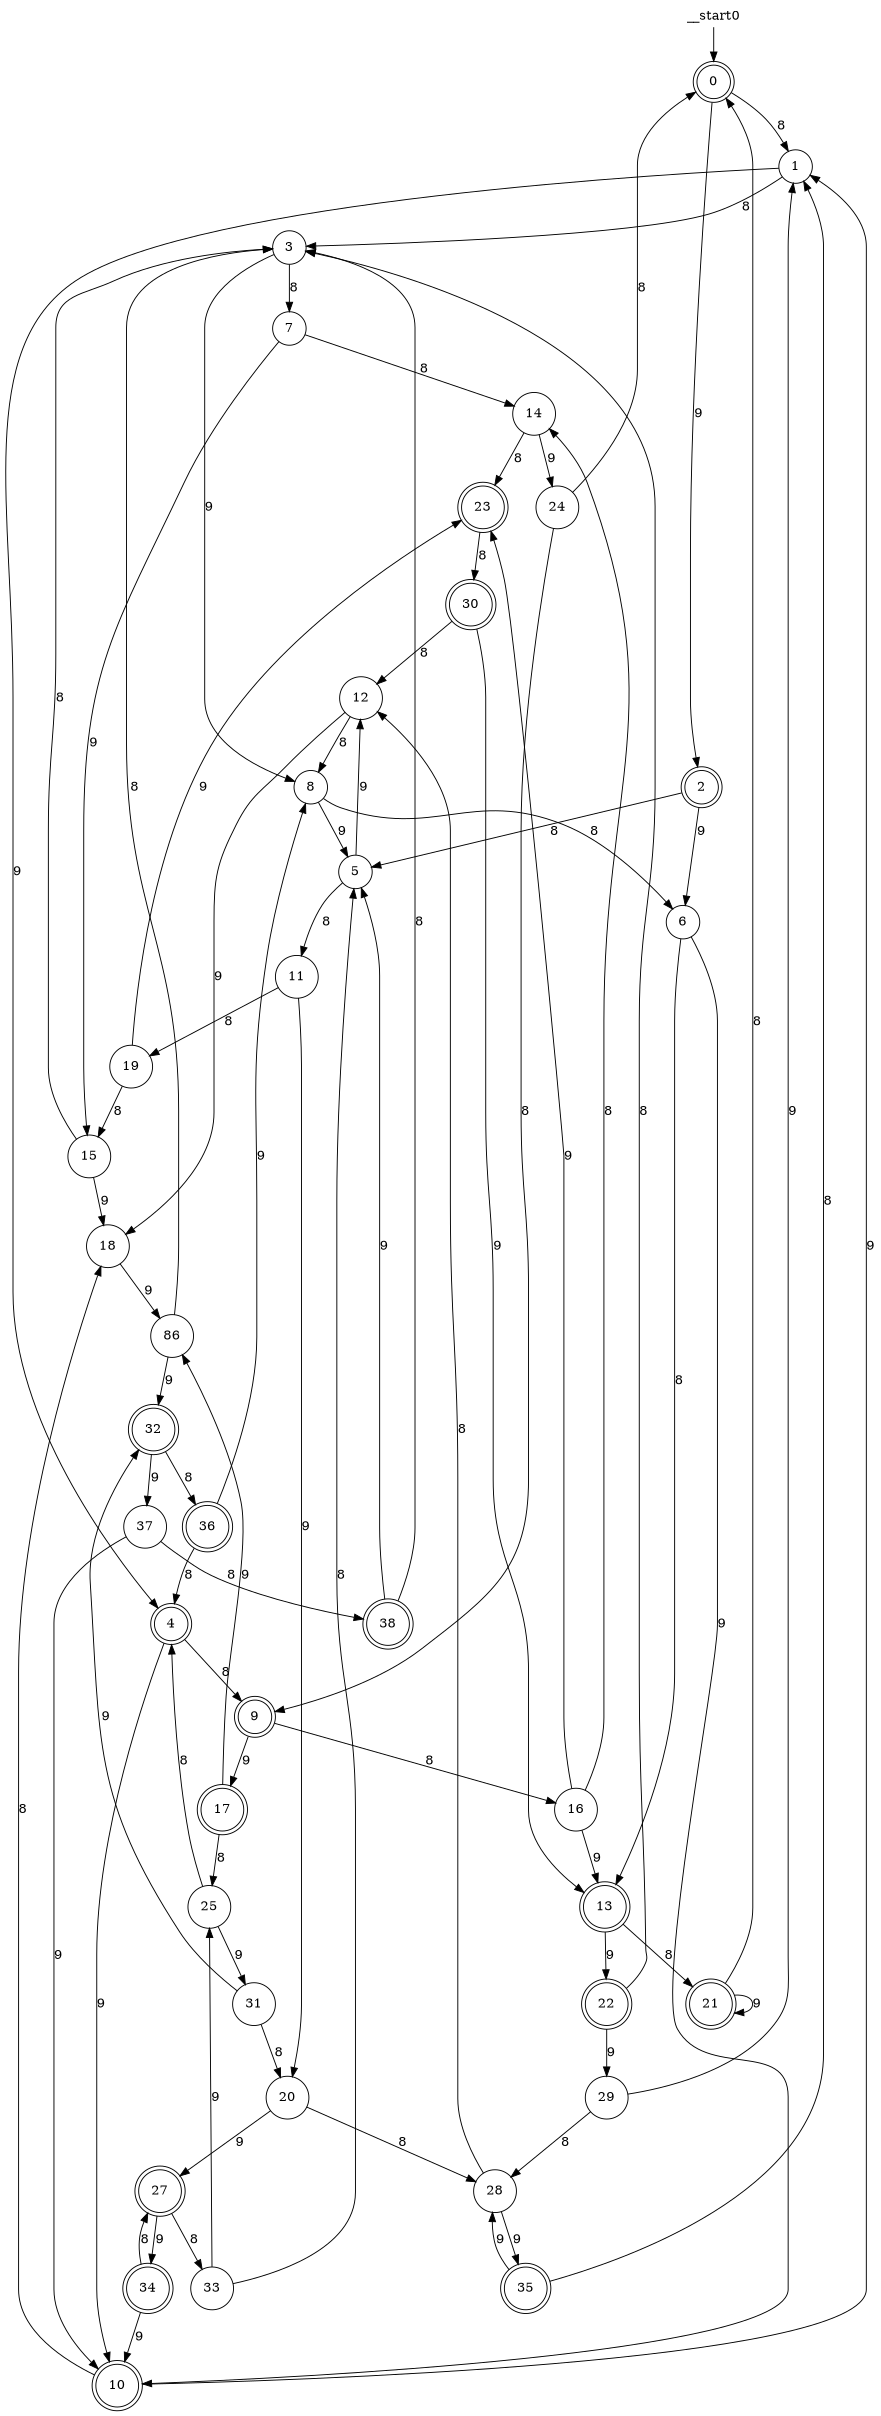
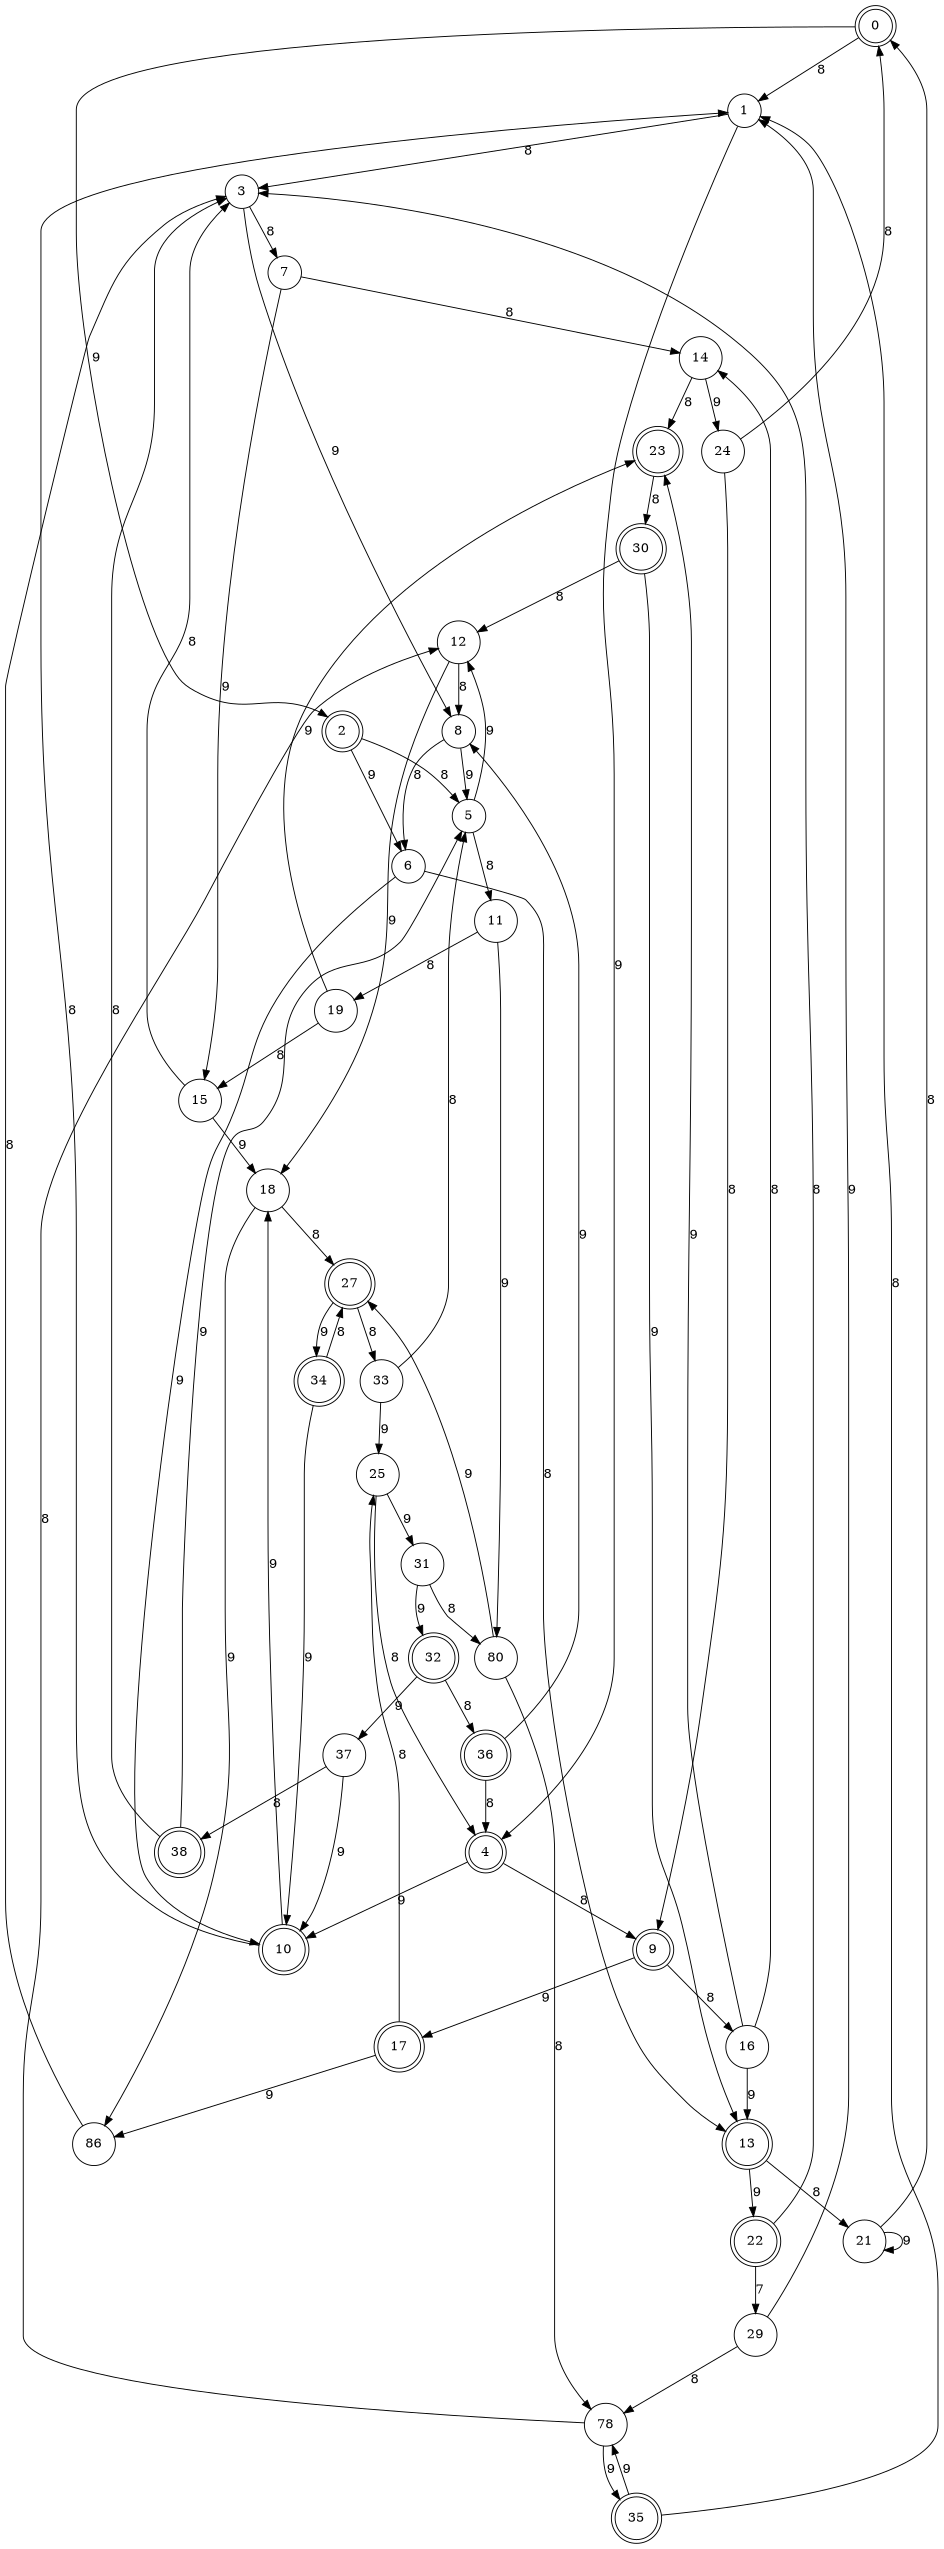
(714, 16) -> none
none -> (305, 1232)
(871, 1246) -> (73, 1011)
(164, 1376) -> none
(23, 1810) -> (274, 1564)
(711, 2004) -> (864, 2241)
(611, 2053) -> (760, 2290)
(288, 2098) -> (496, 1658)
(495, 2191) -> (606, 2425)
